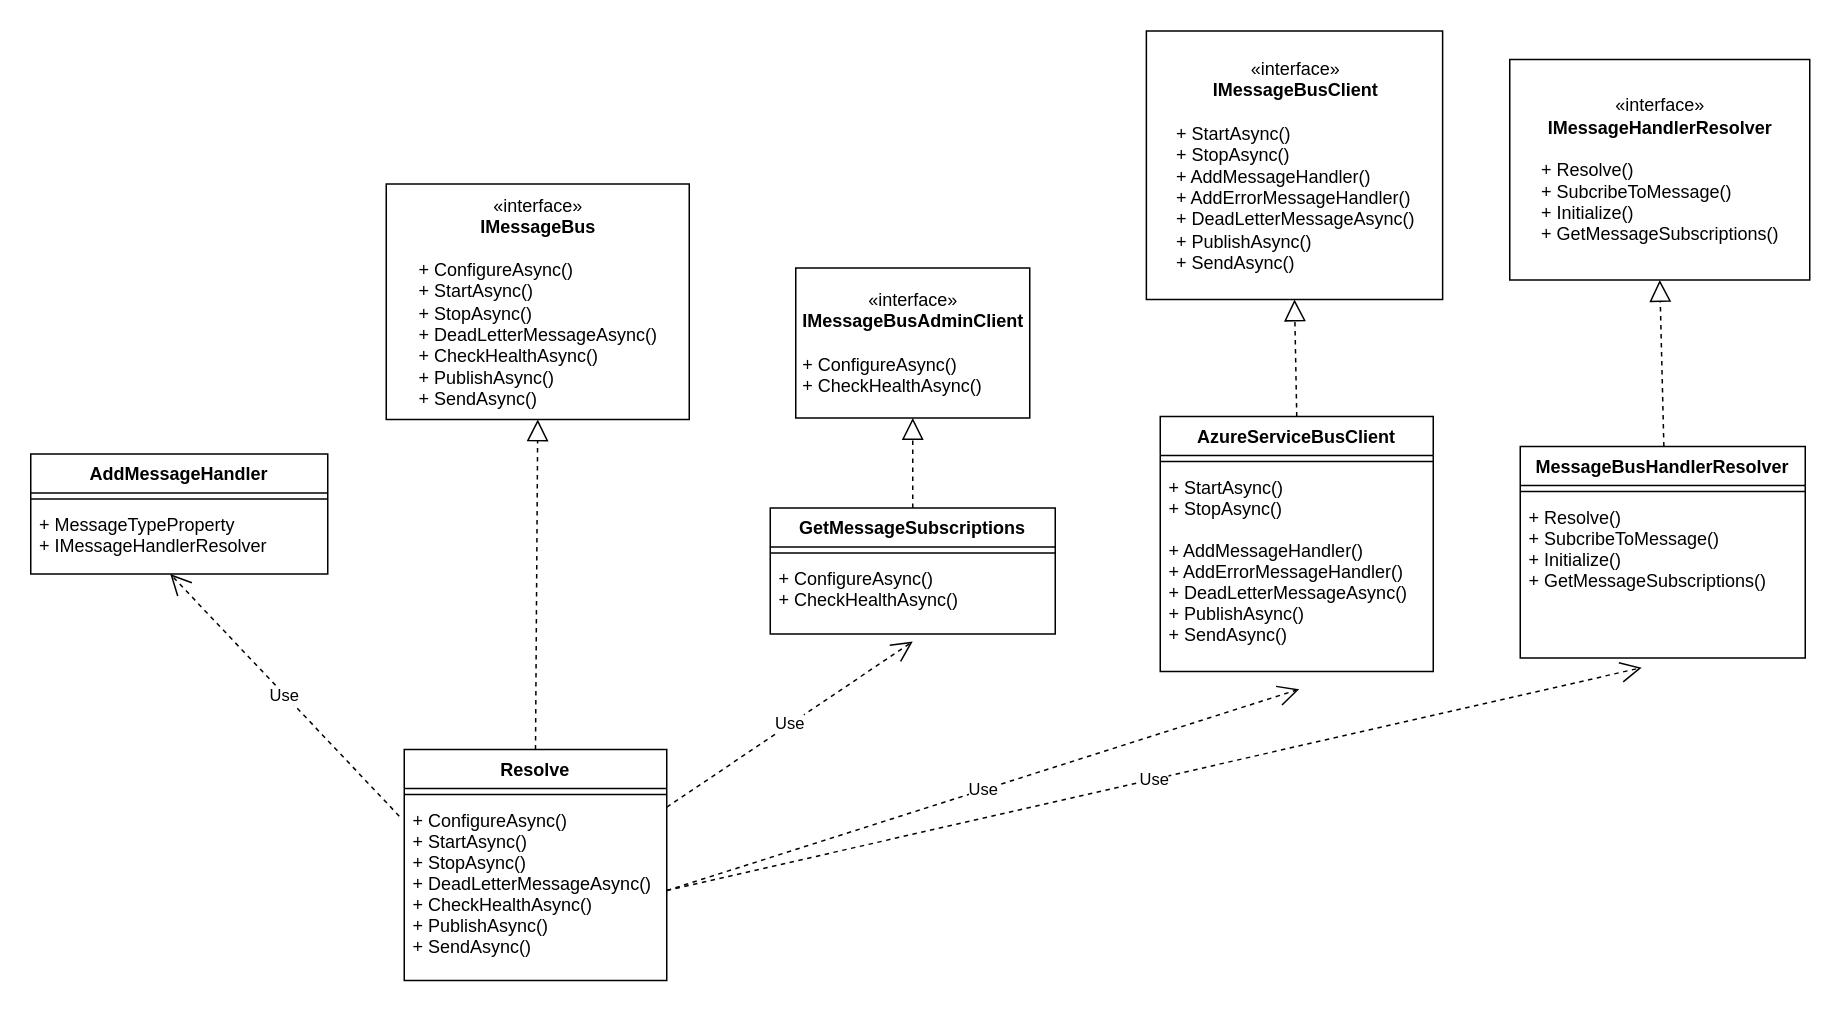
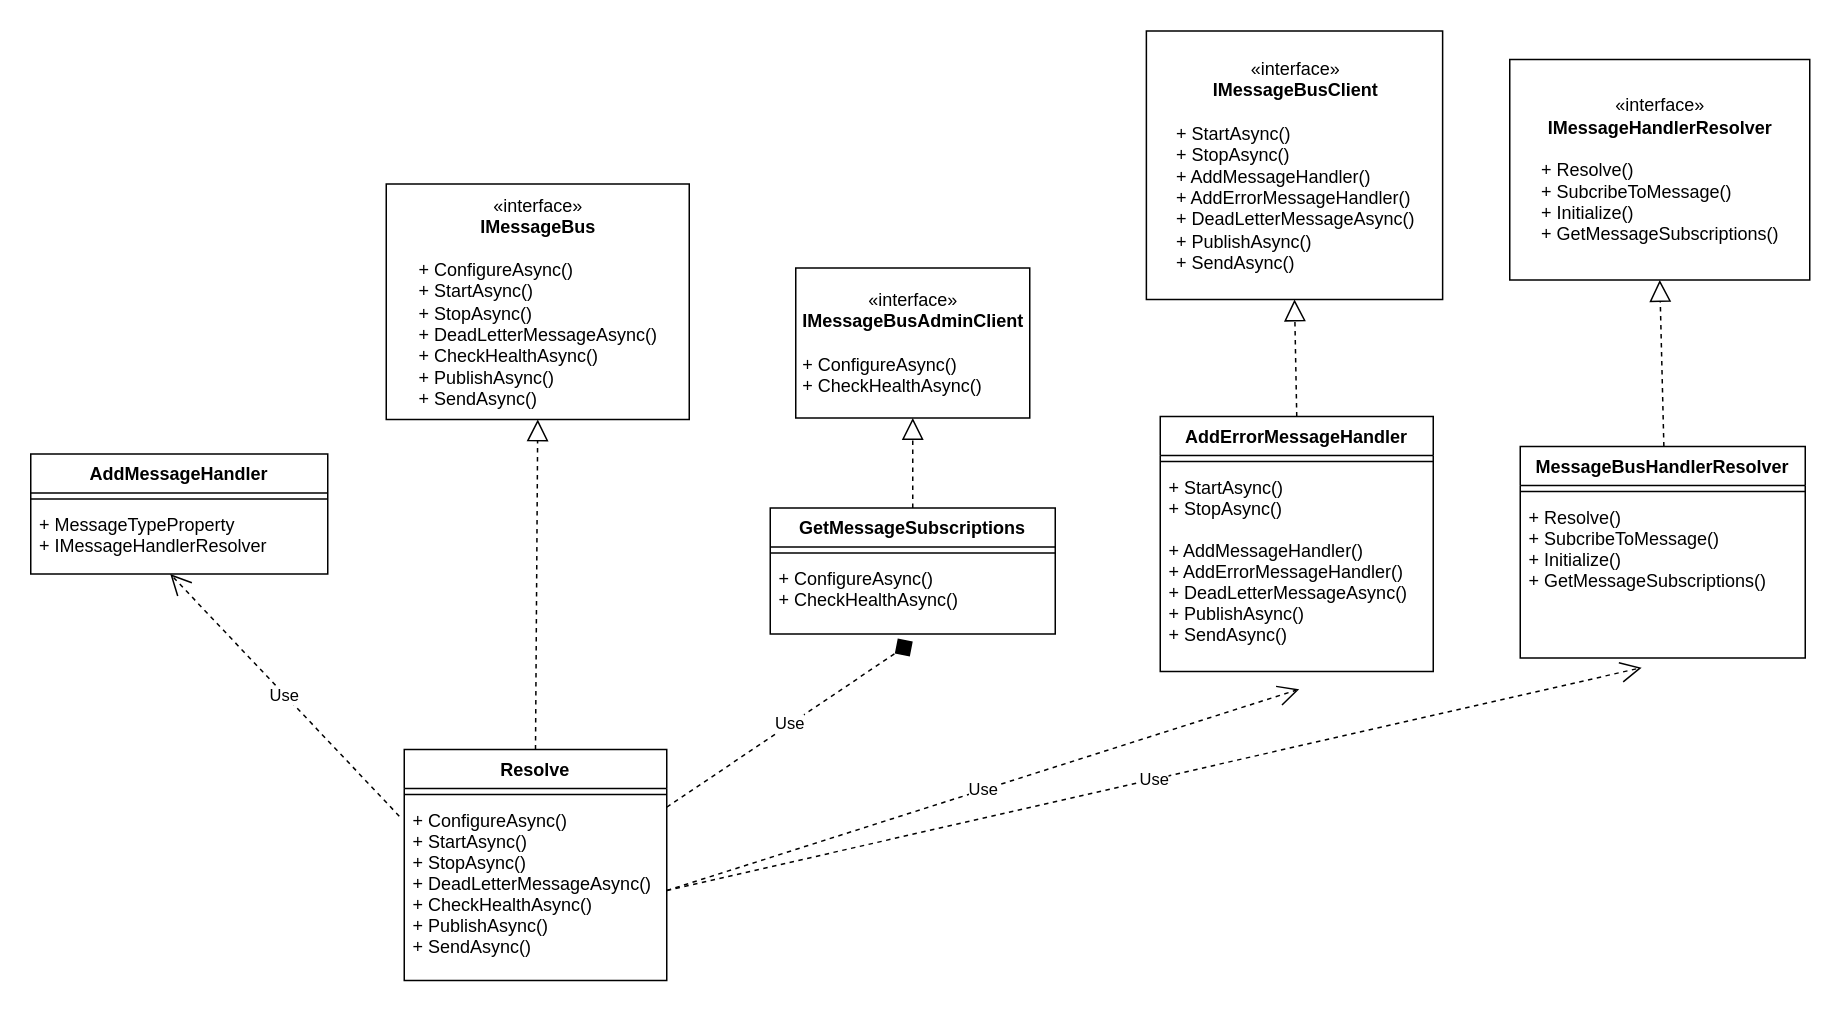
(1296, 437) -> (1296, 437)
(901, 649) -> (894, 654)
